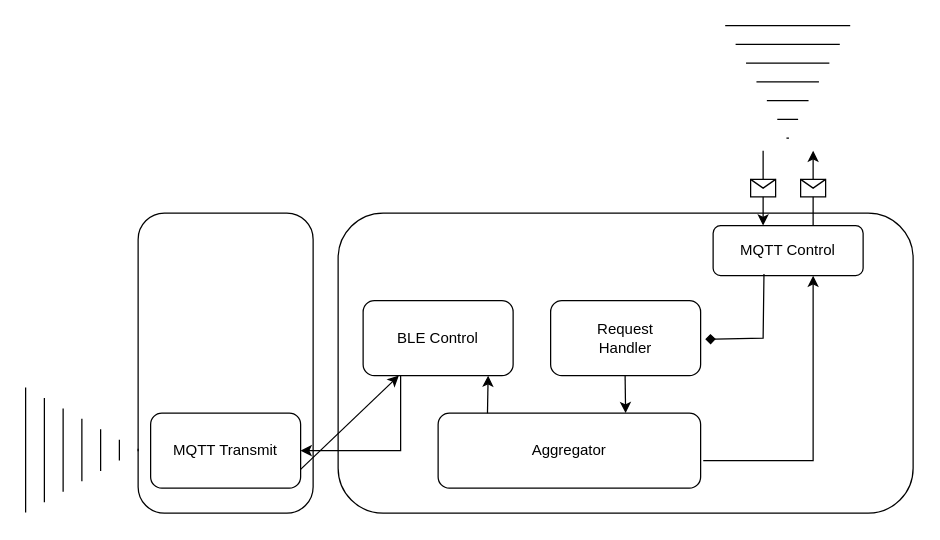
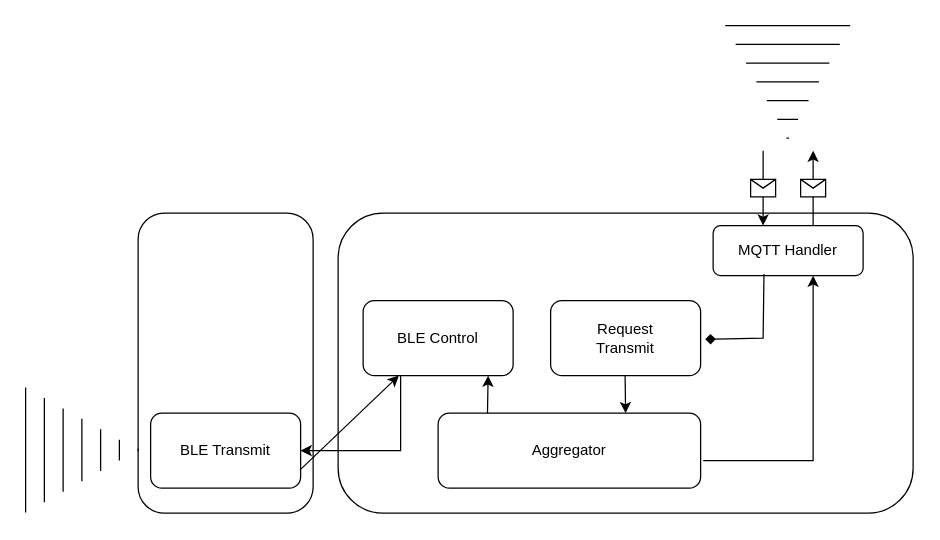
(788, 251) -> (788, 251)
(626, 338) -> (626, 338)
(226, 451) -> (226, 451)
